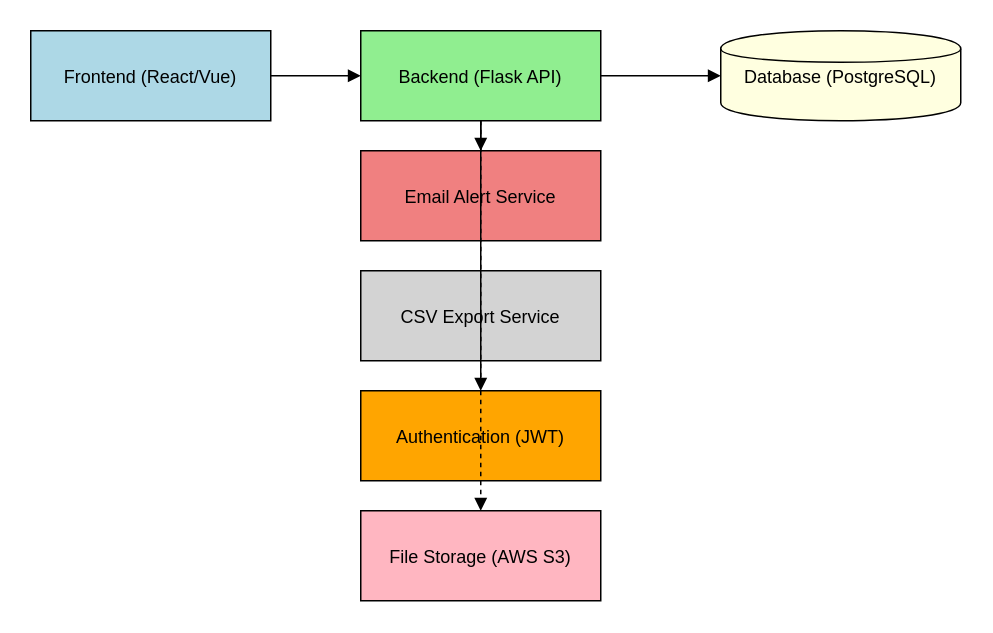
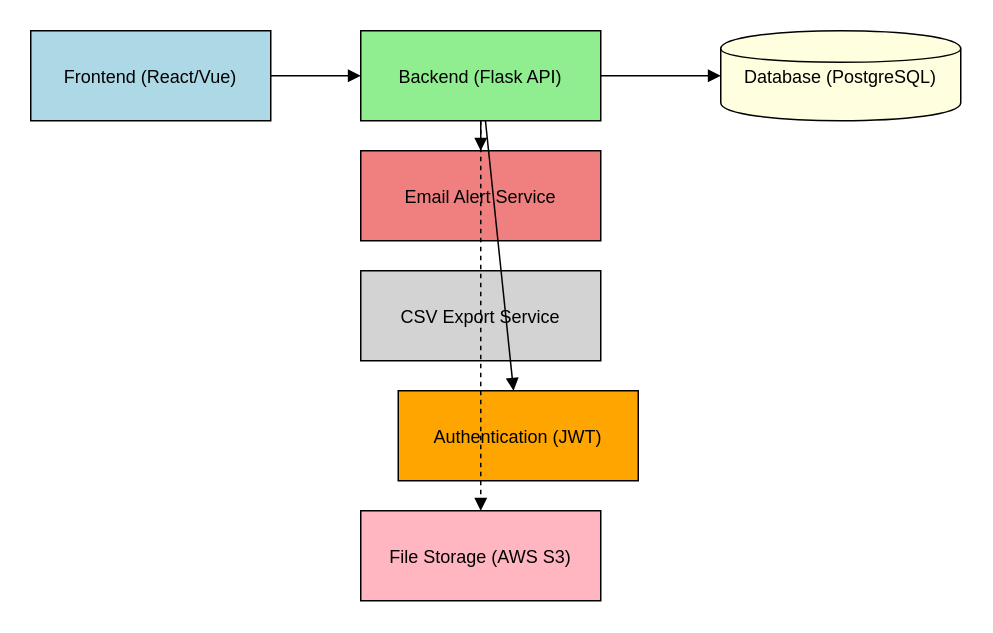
(481, 436) -> (518, 436)
